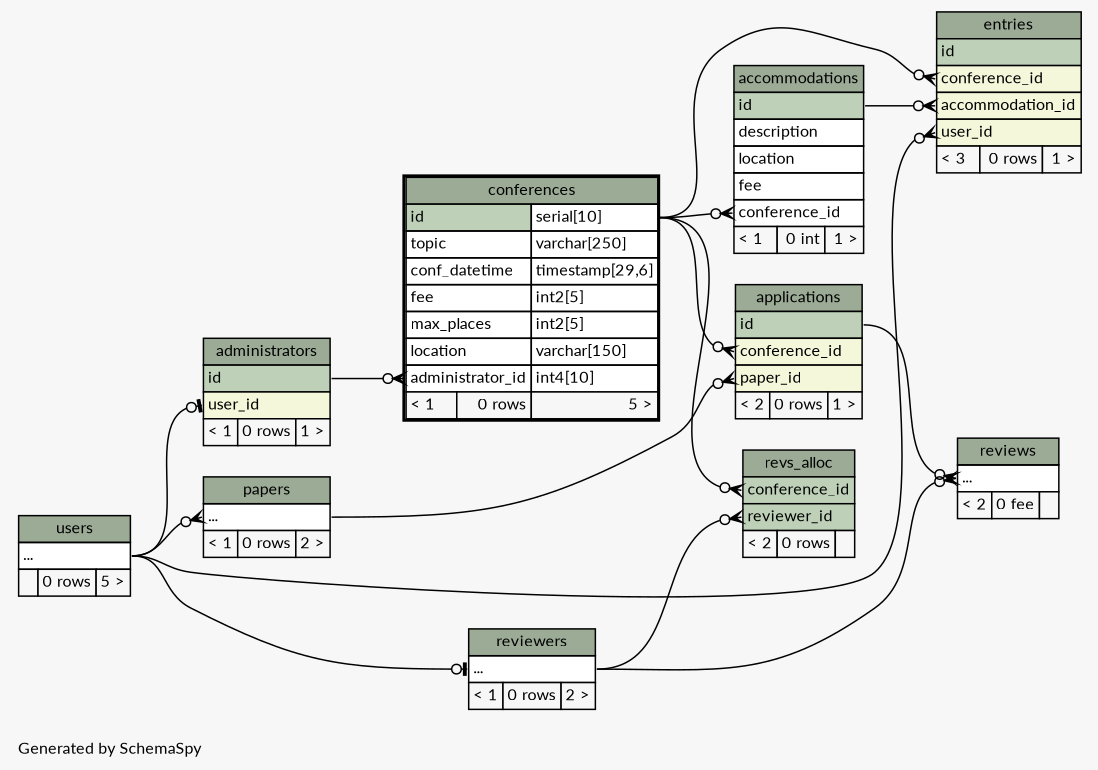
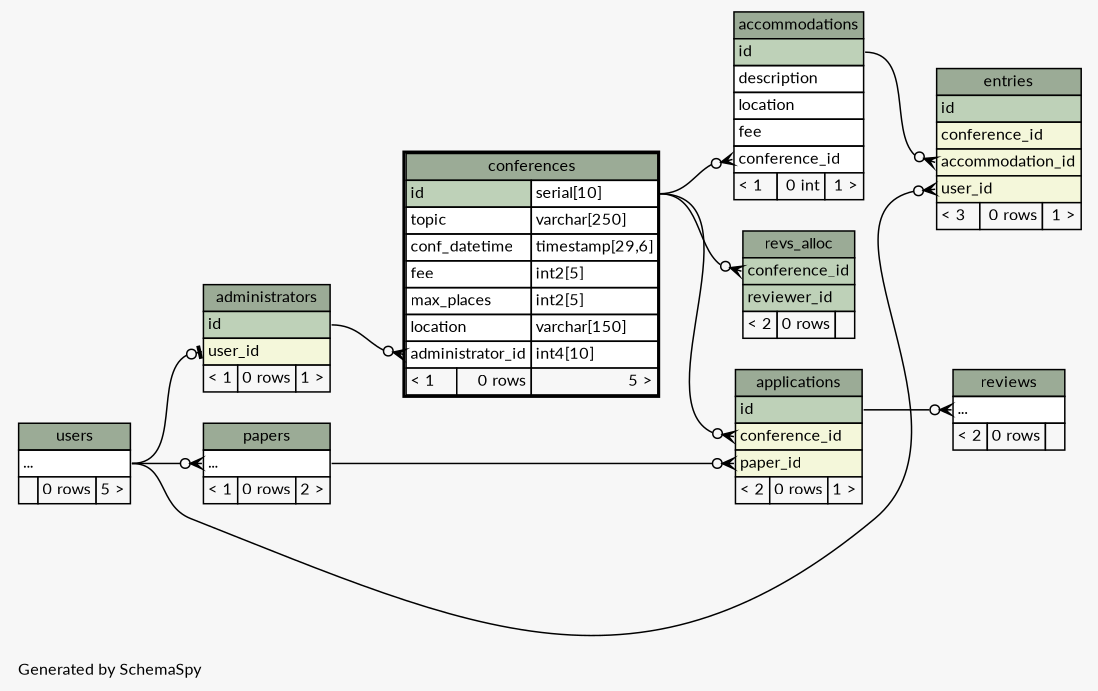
(725, 47) -> none
(1016, 504) -> (1016, 436)
(531, 669) -> none
